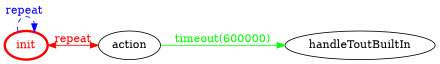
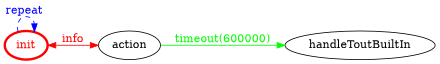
(73, 39) -> (73, 39)
